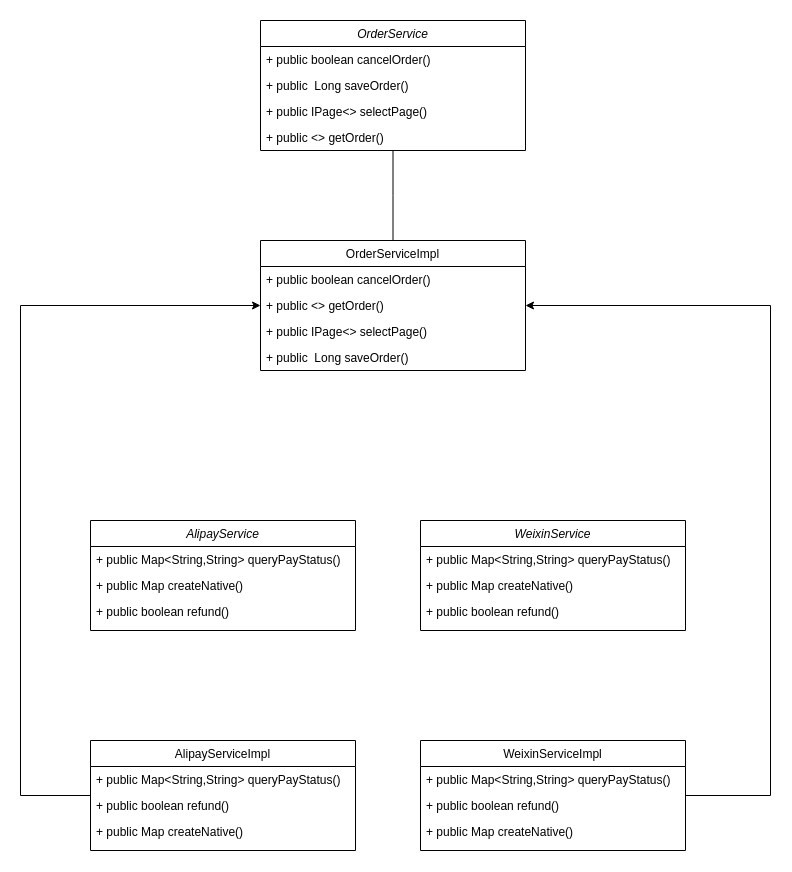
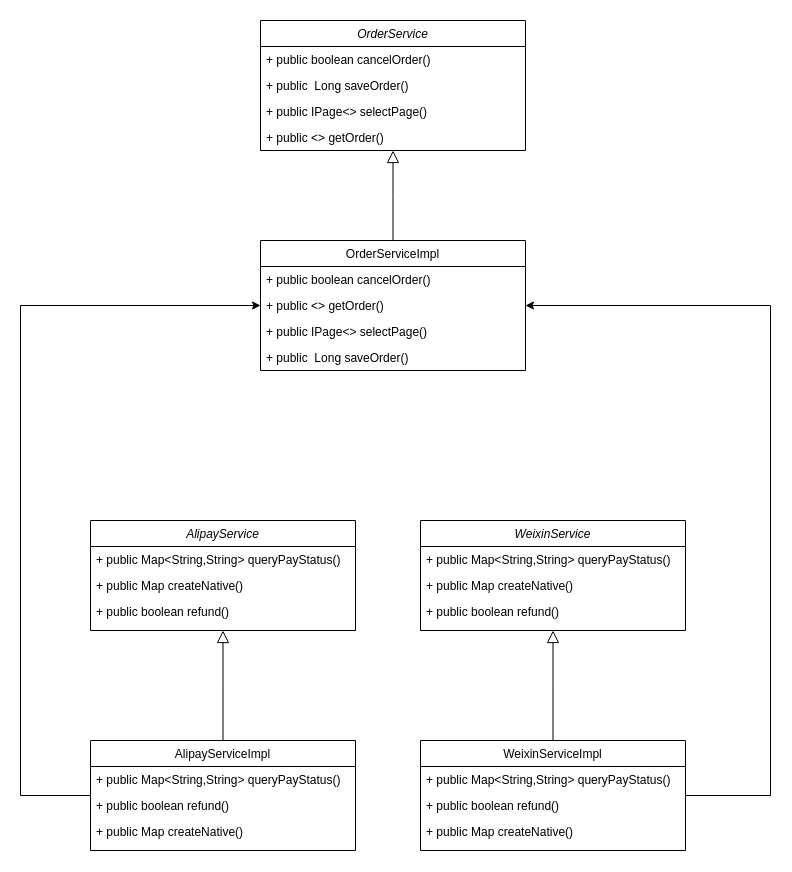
(393, 159) -> (393, 164)
none -> (223, 693)
none -> (553, 693)
